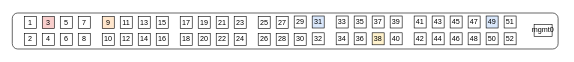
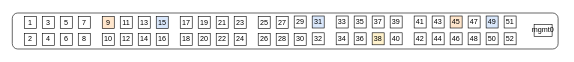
(456, 22) -> (456, 22)
(48, 23) -> (48, 23)
(162, 23) -> (162, 23)
